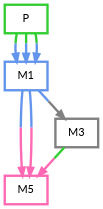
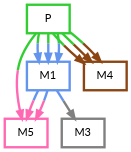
none -> (105, 76)
(54, 159) -> (18, 70)
